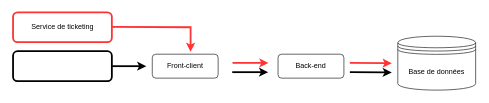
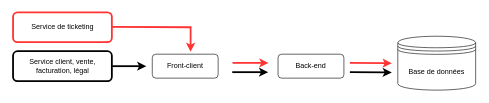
none -> (62, 66)
